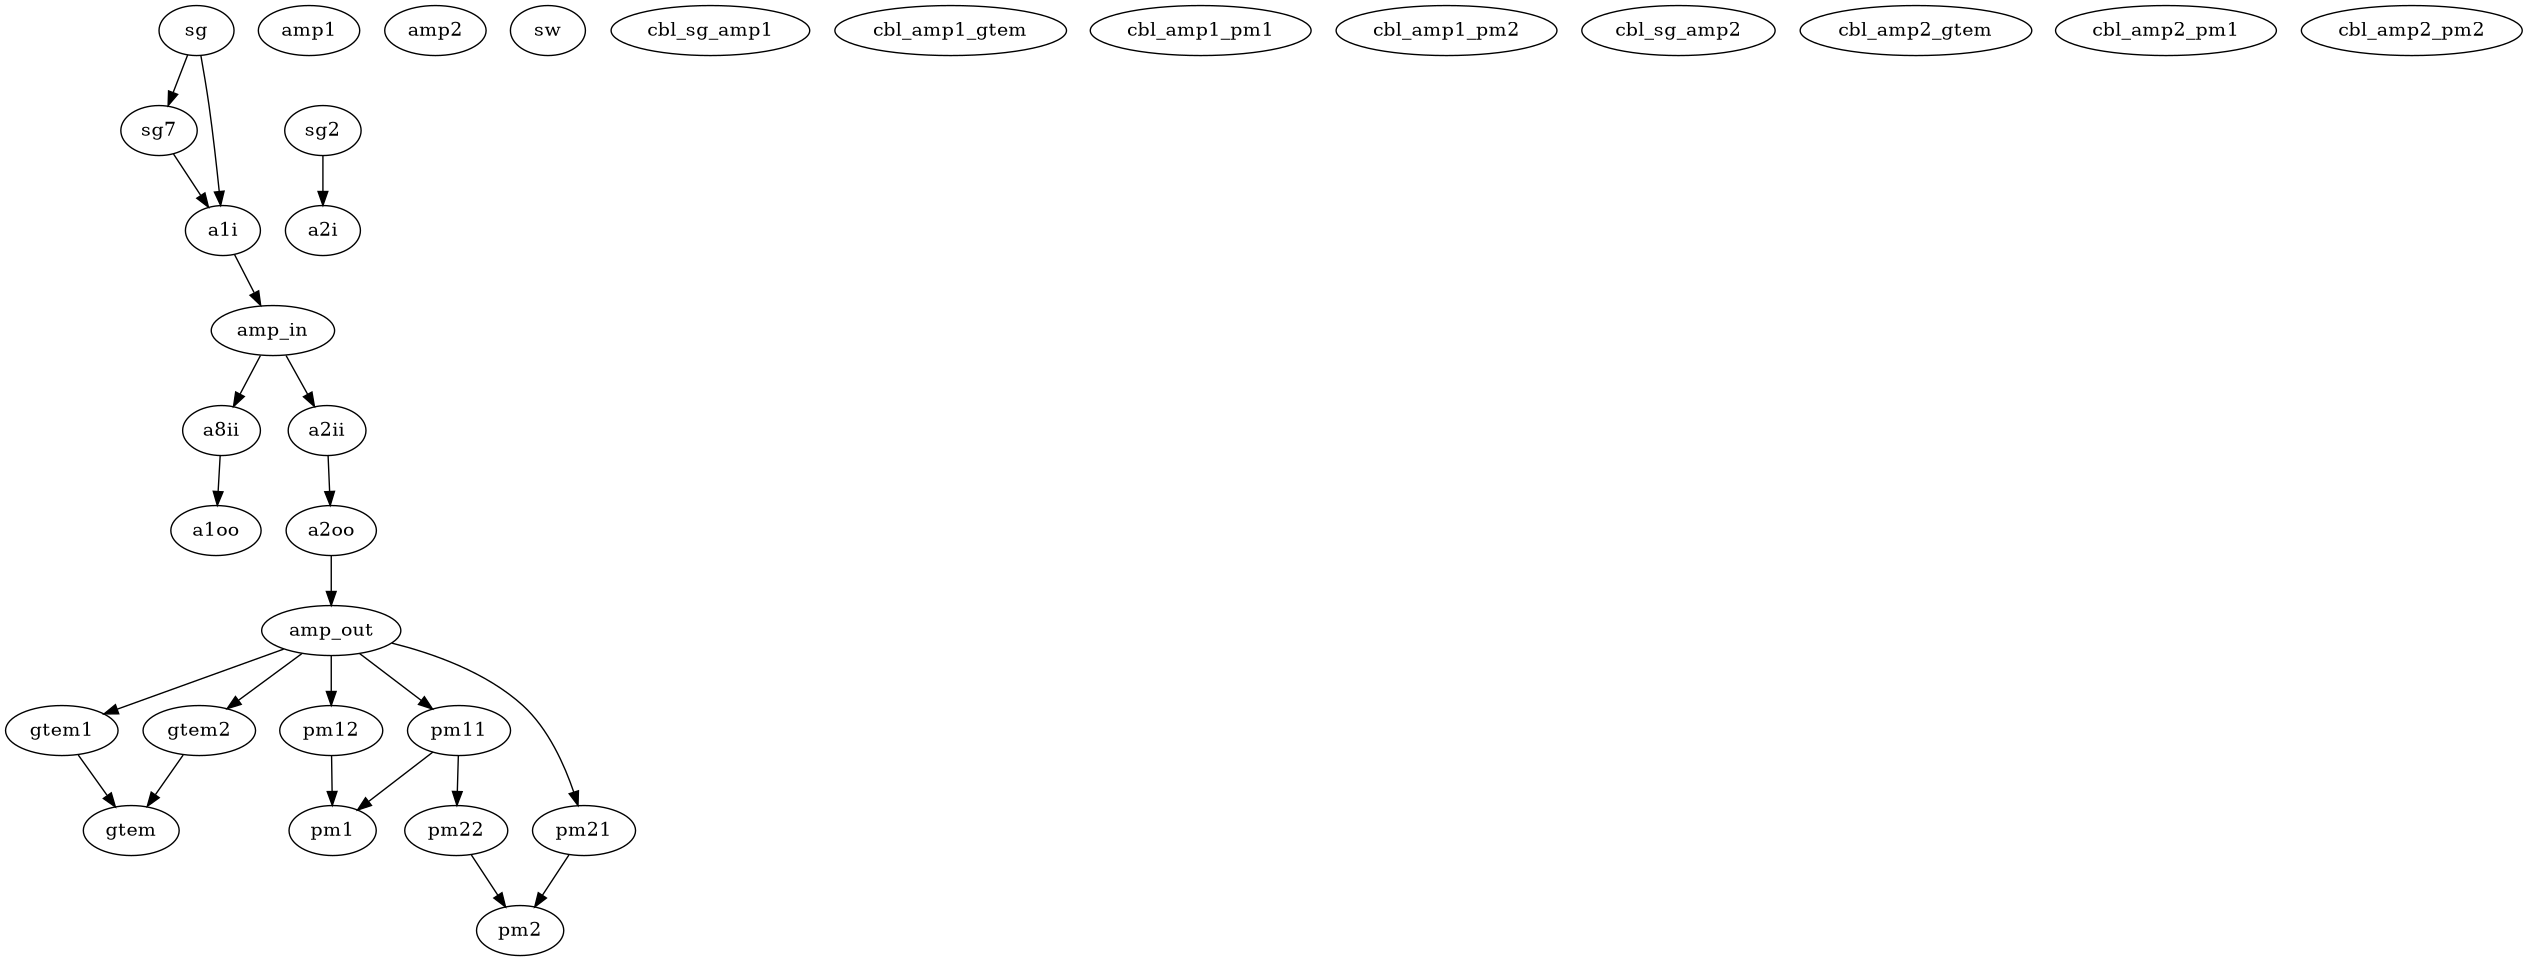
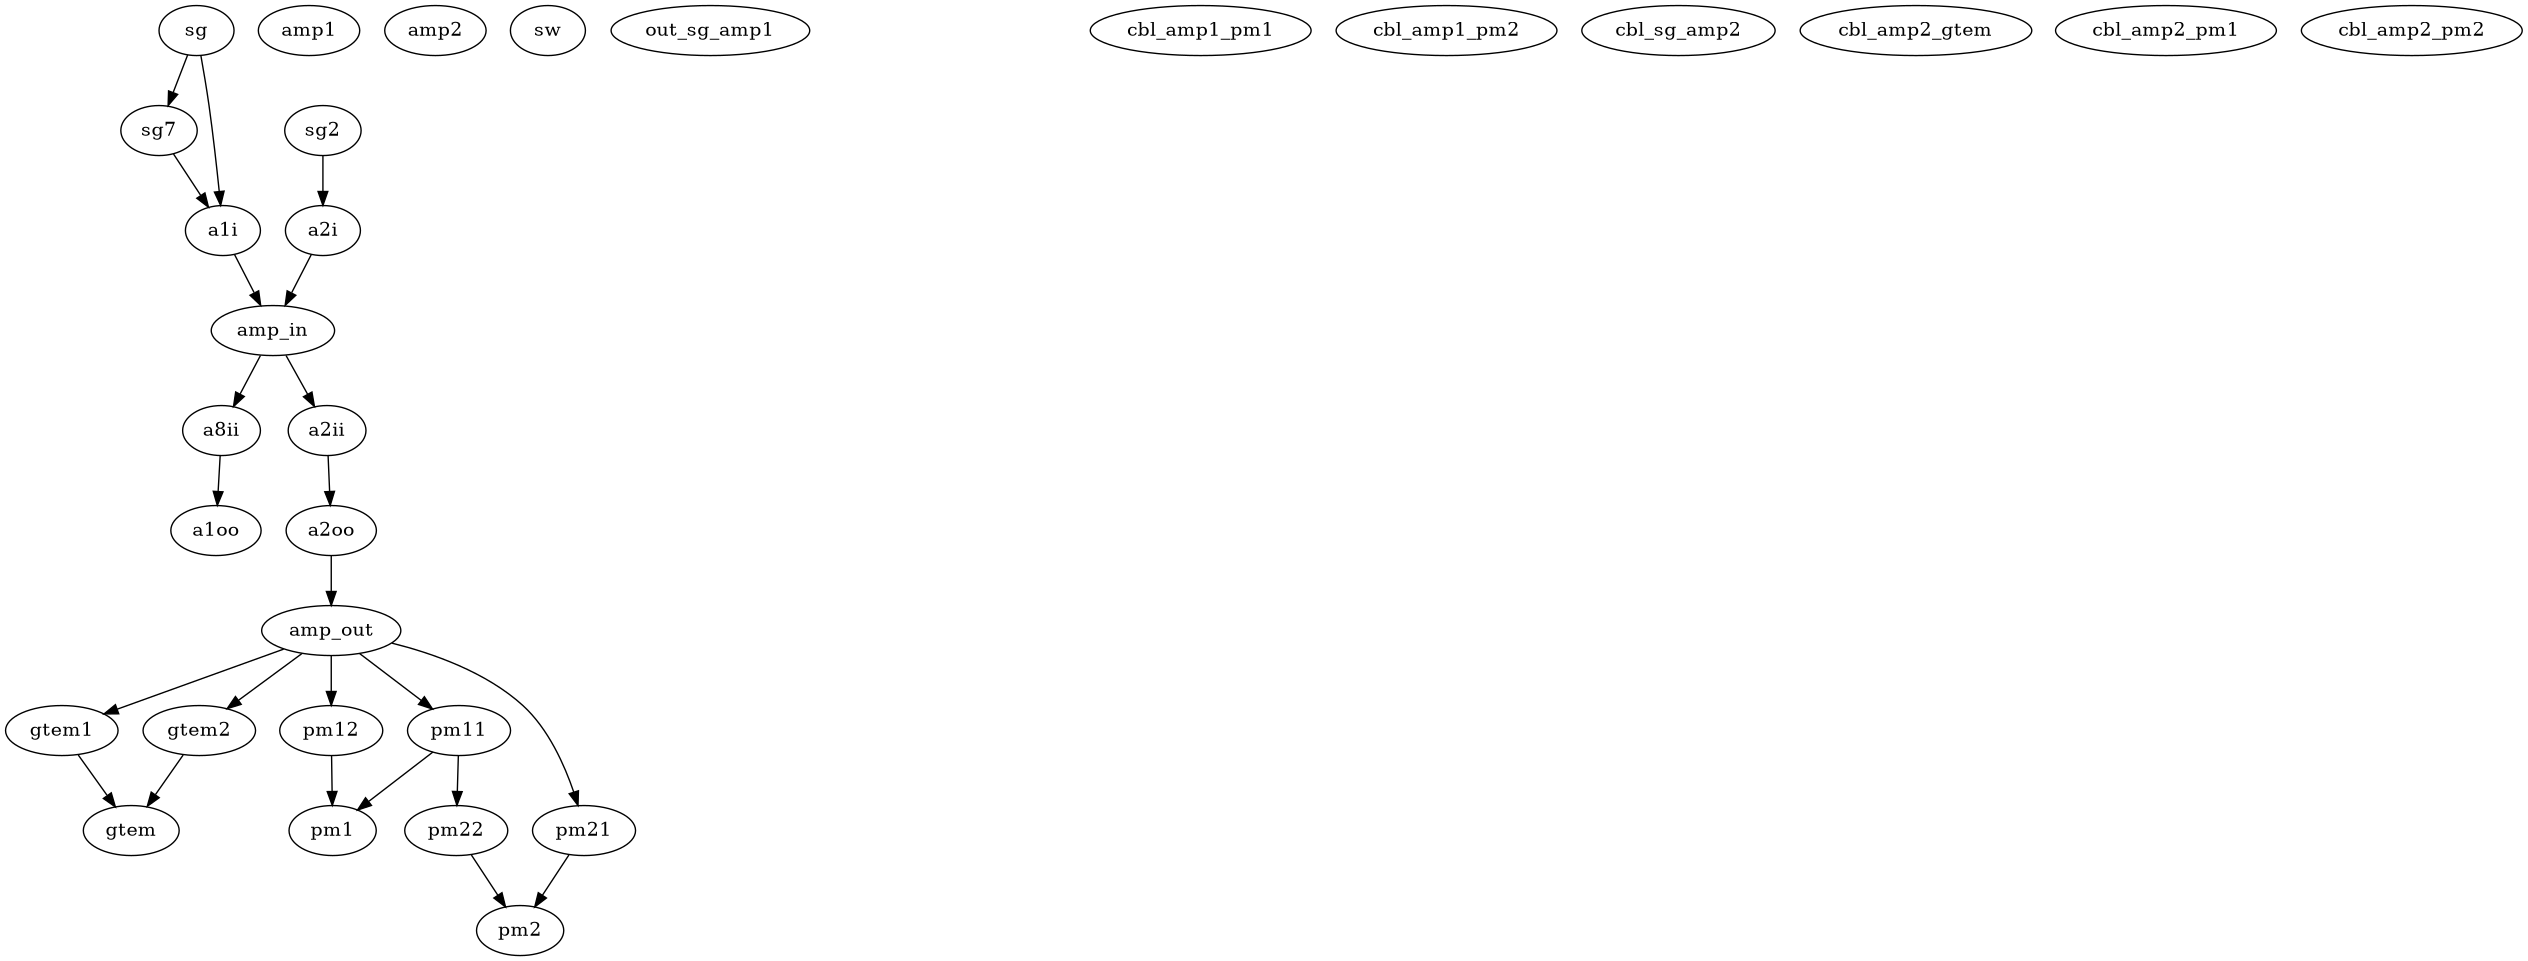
(710, 31) -> (710, 31)
(951, 31) -> none
none -> (302, 274)
